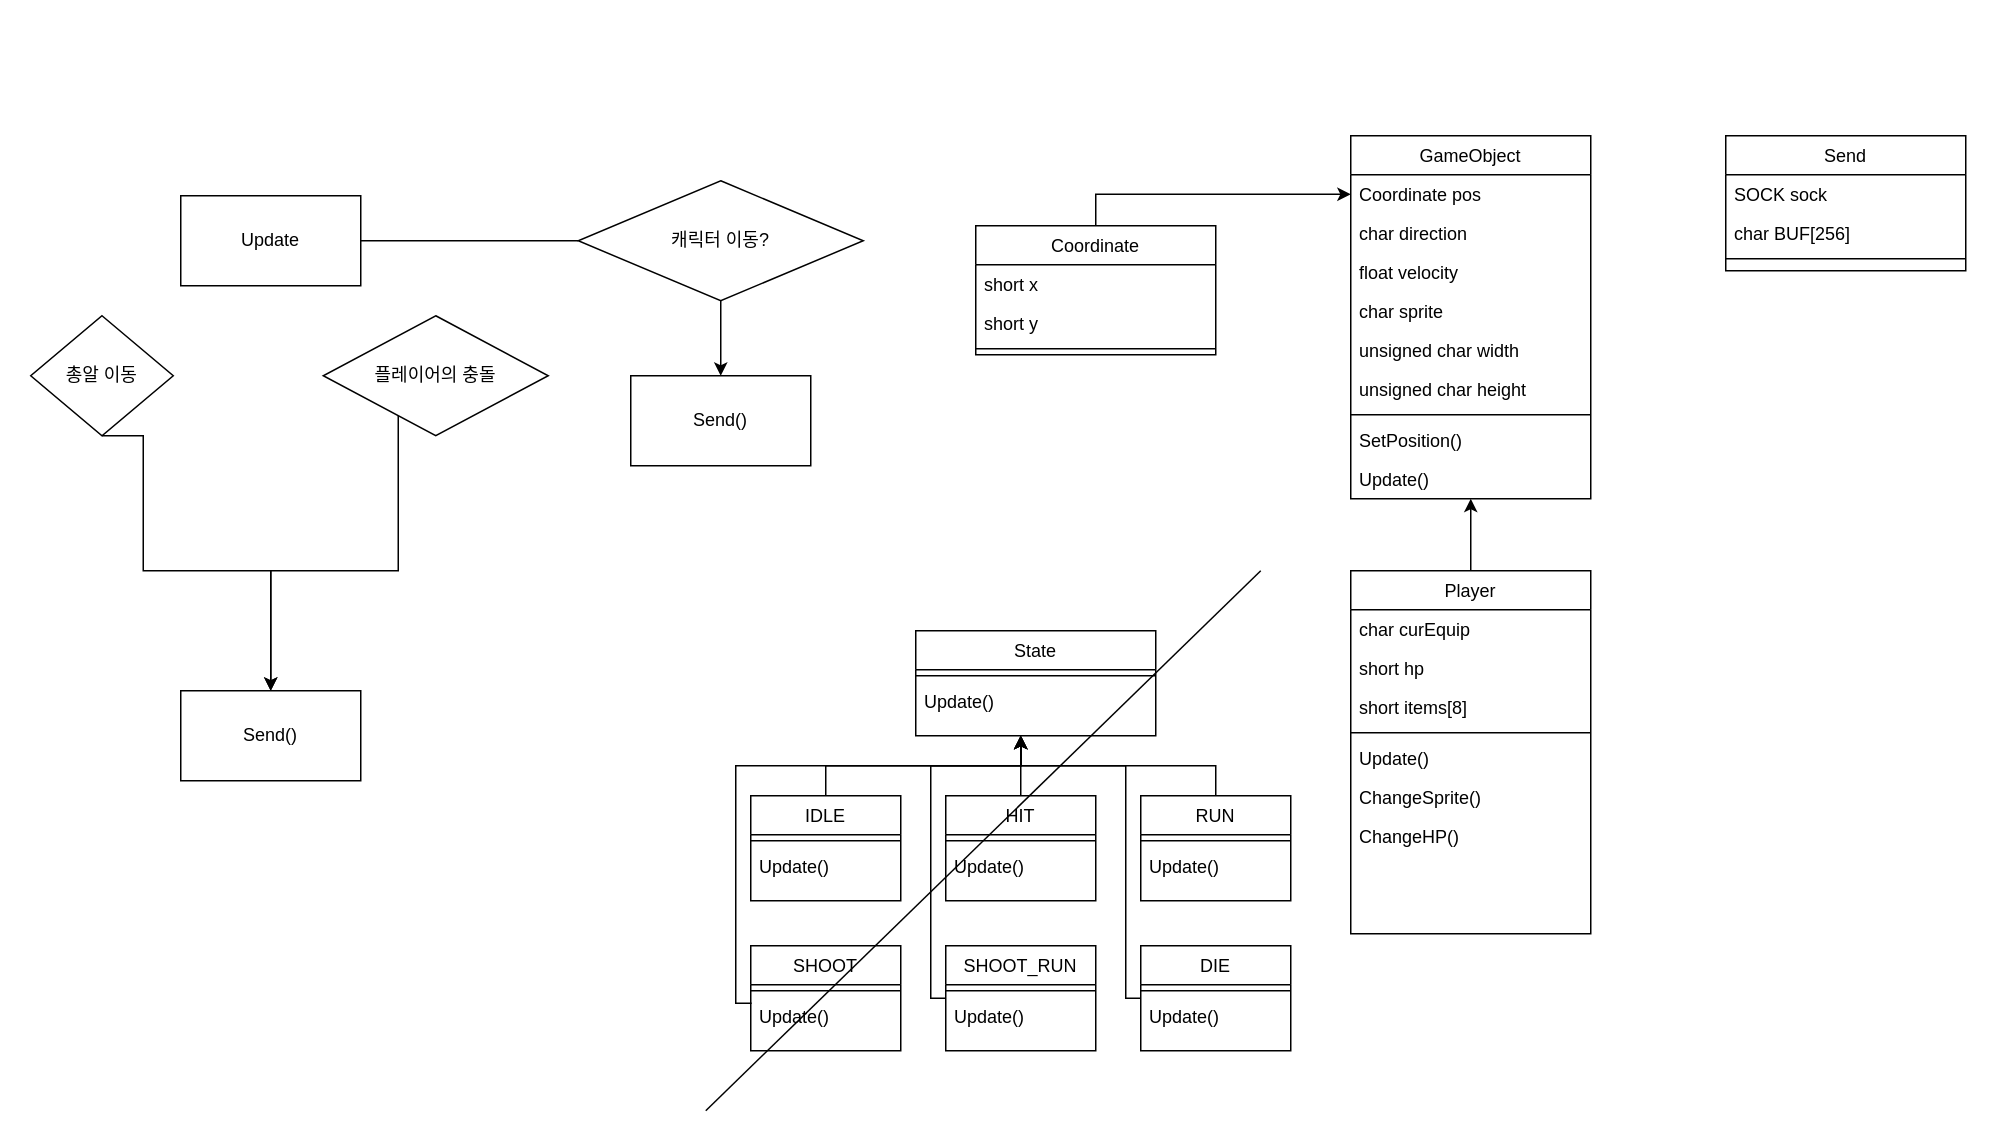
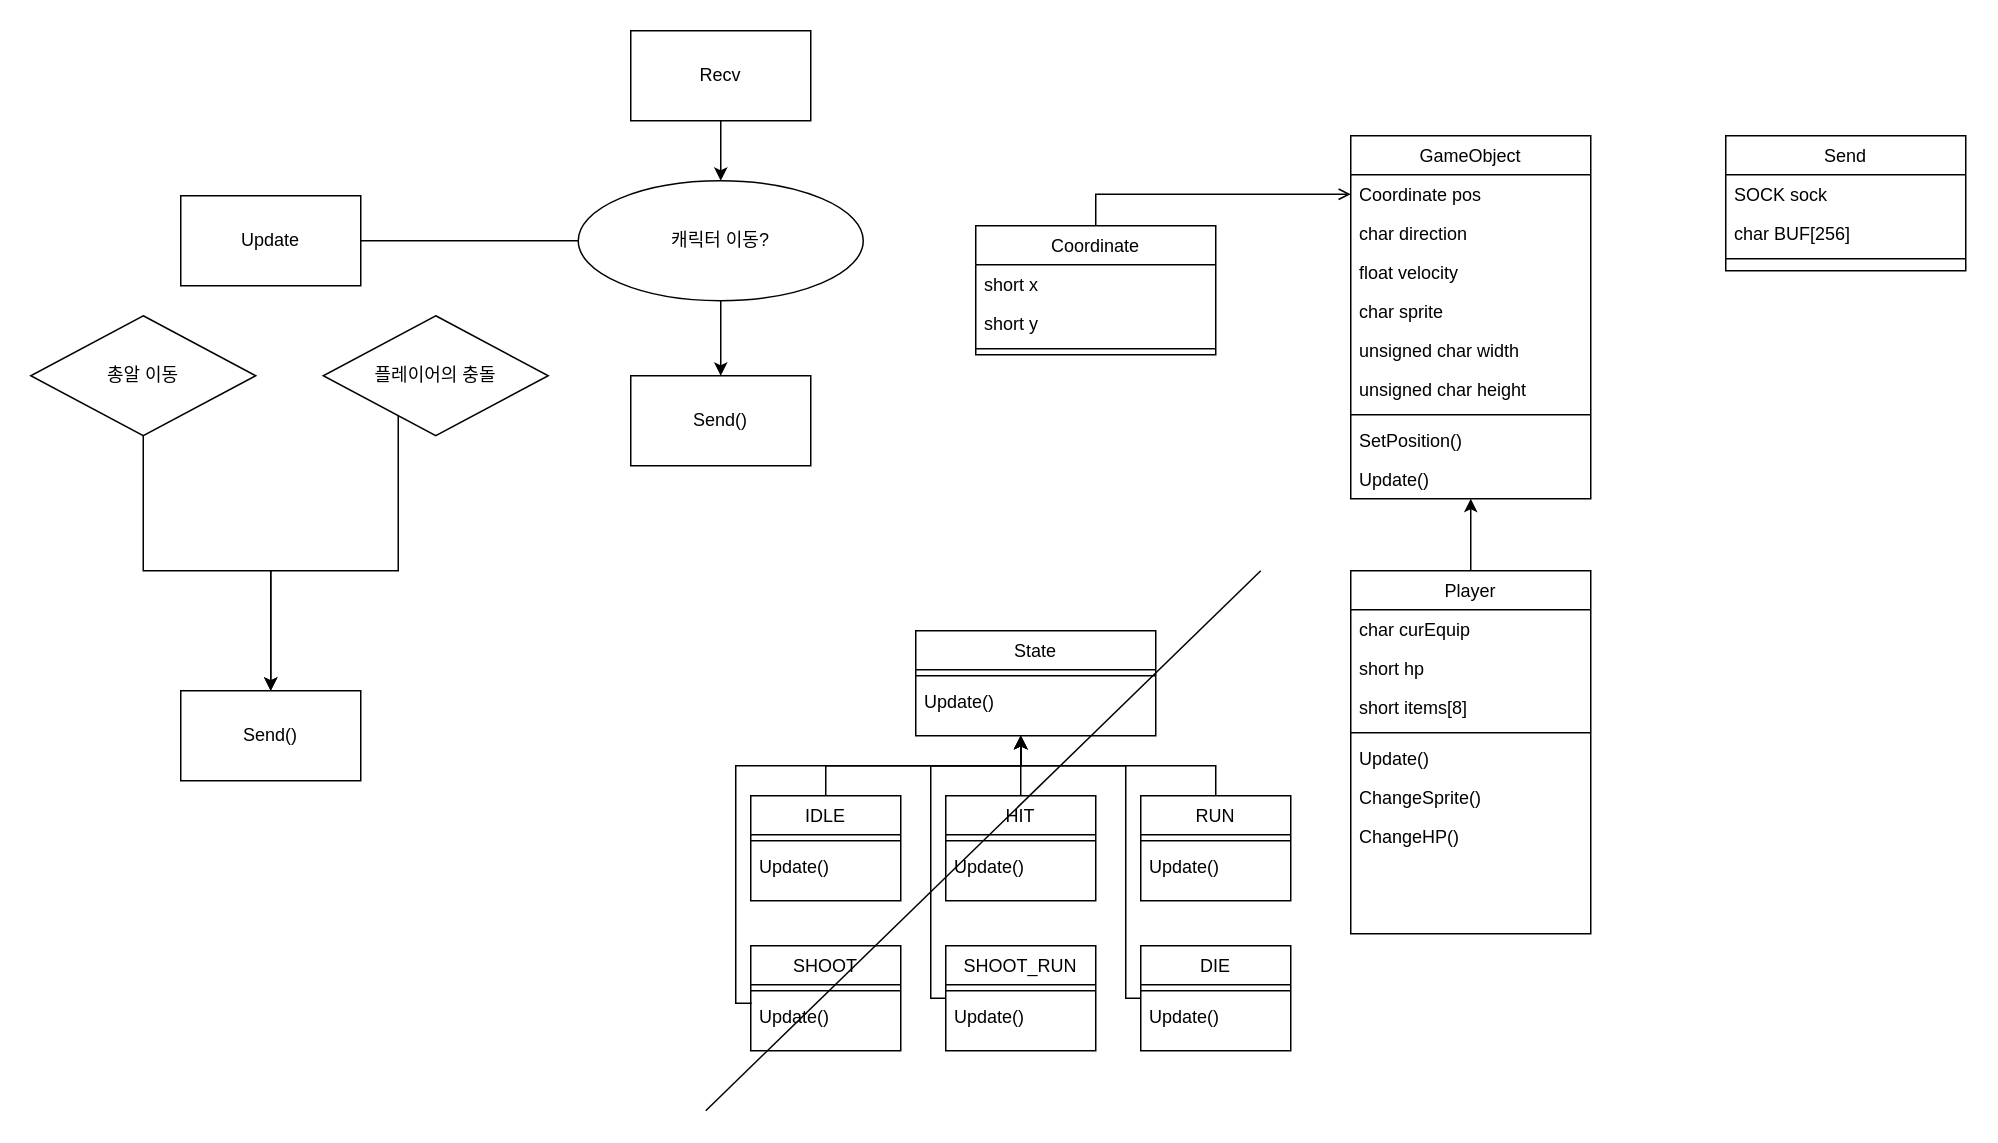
none -> (721, 76)
none -> (721, 146)
(1339, 194) -> (1341, 194)
(721, 241) -> (721, 241)
(102, 376) -> (143, 376)
